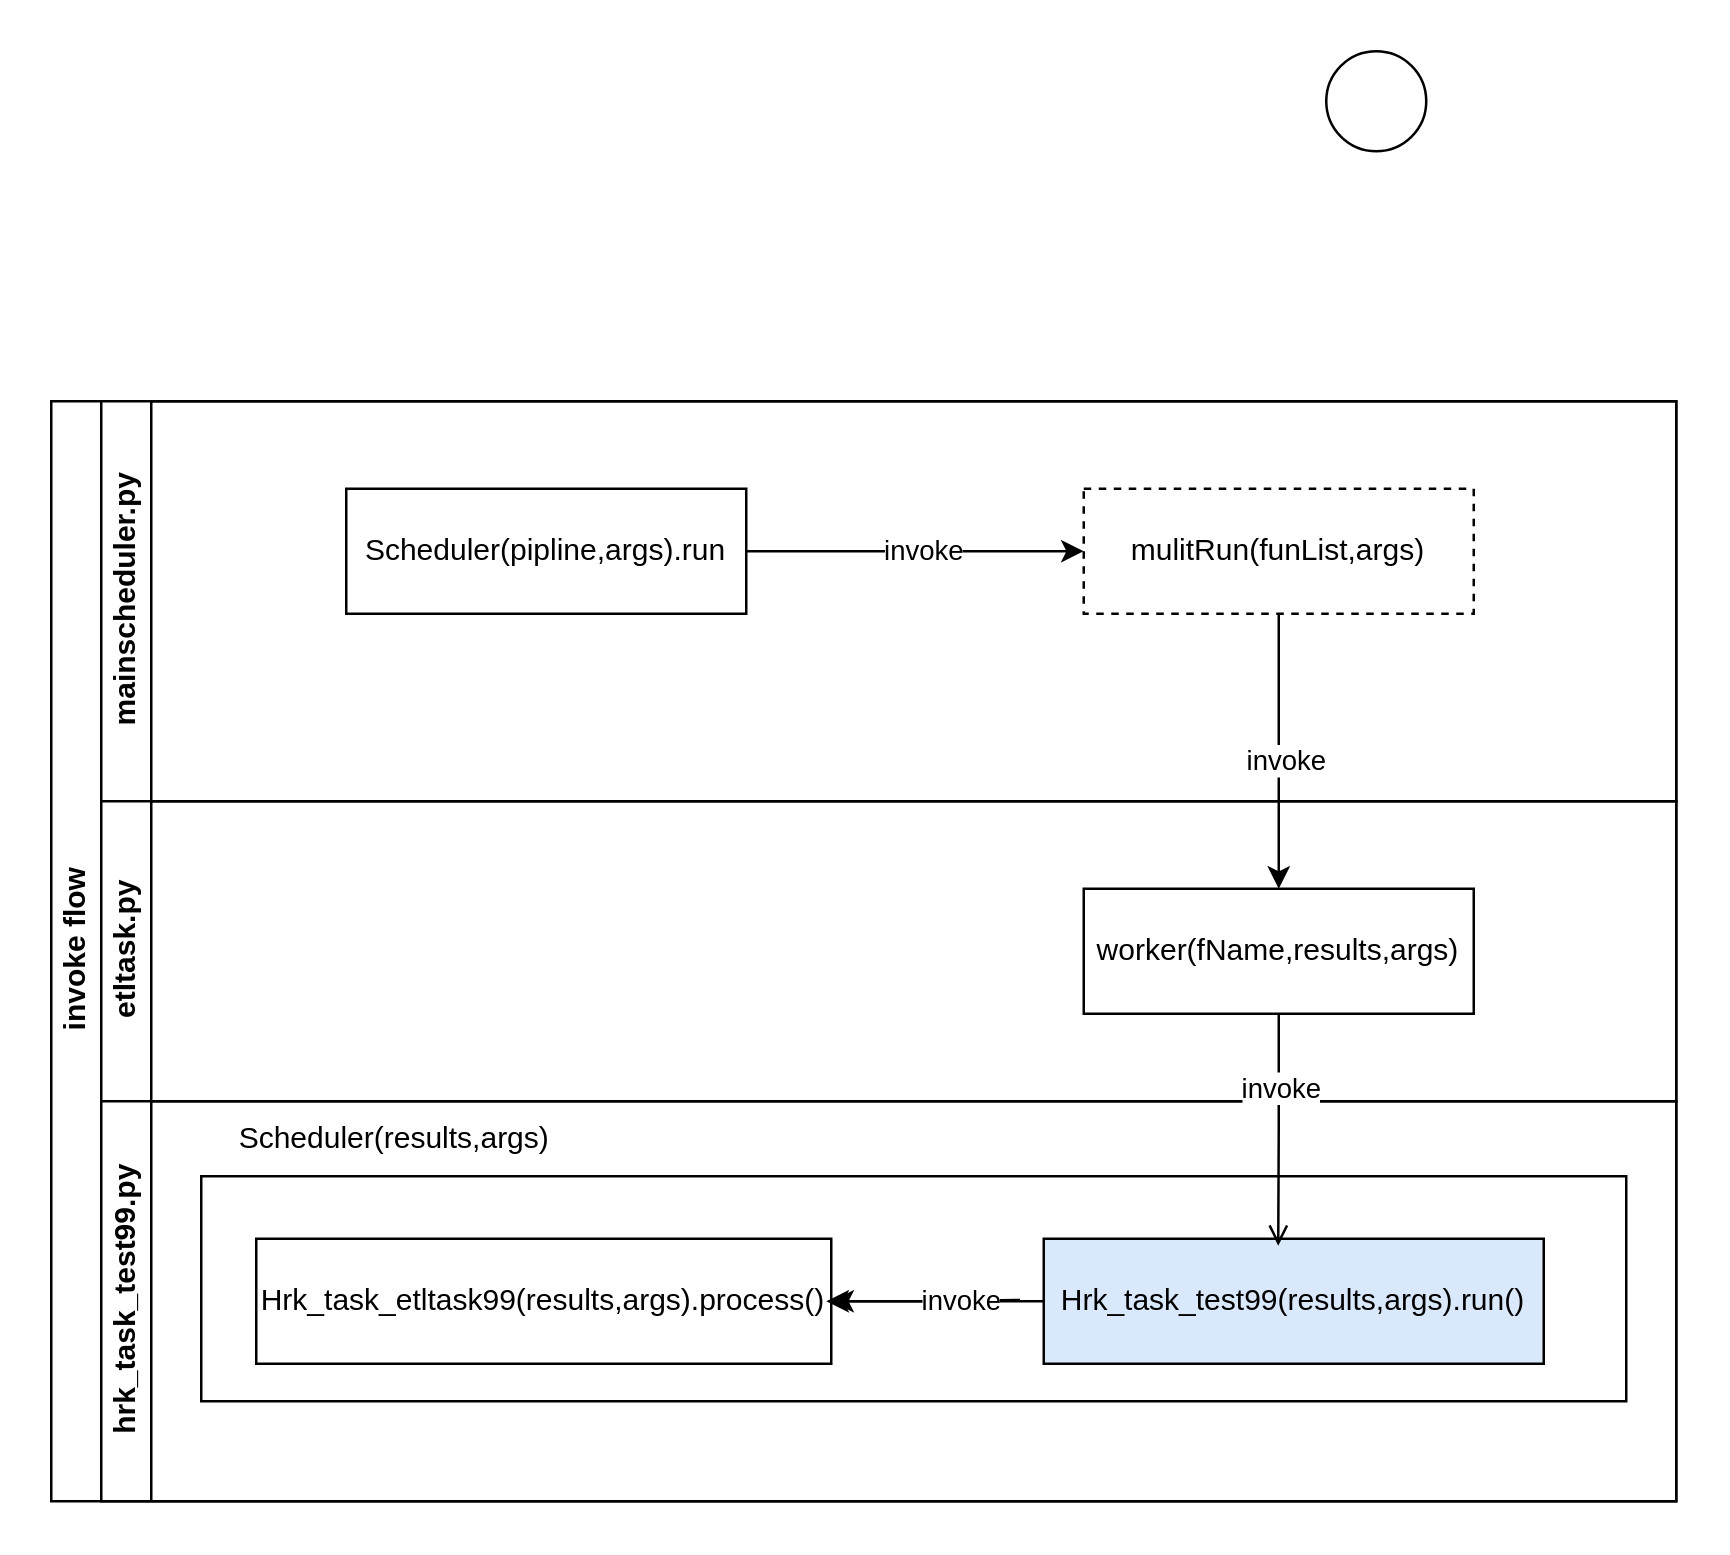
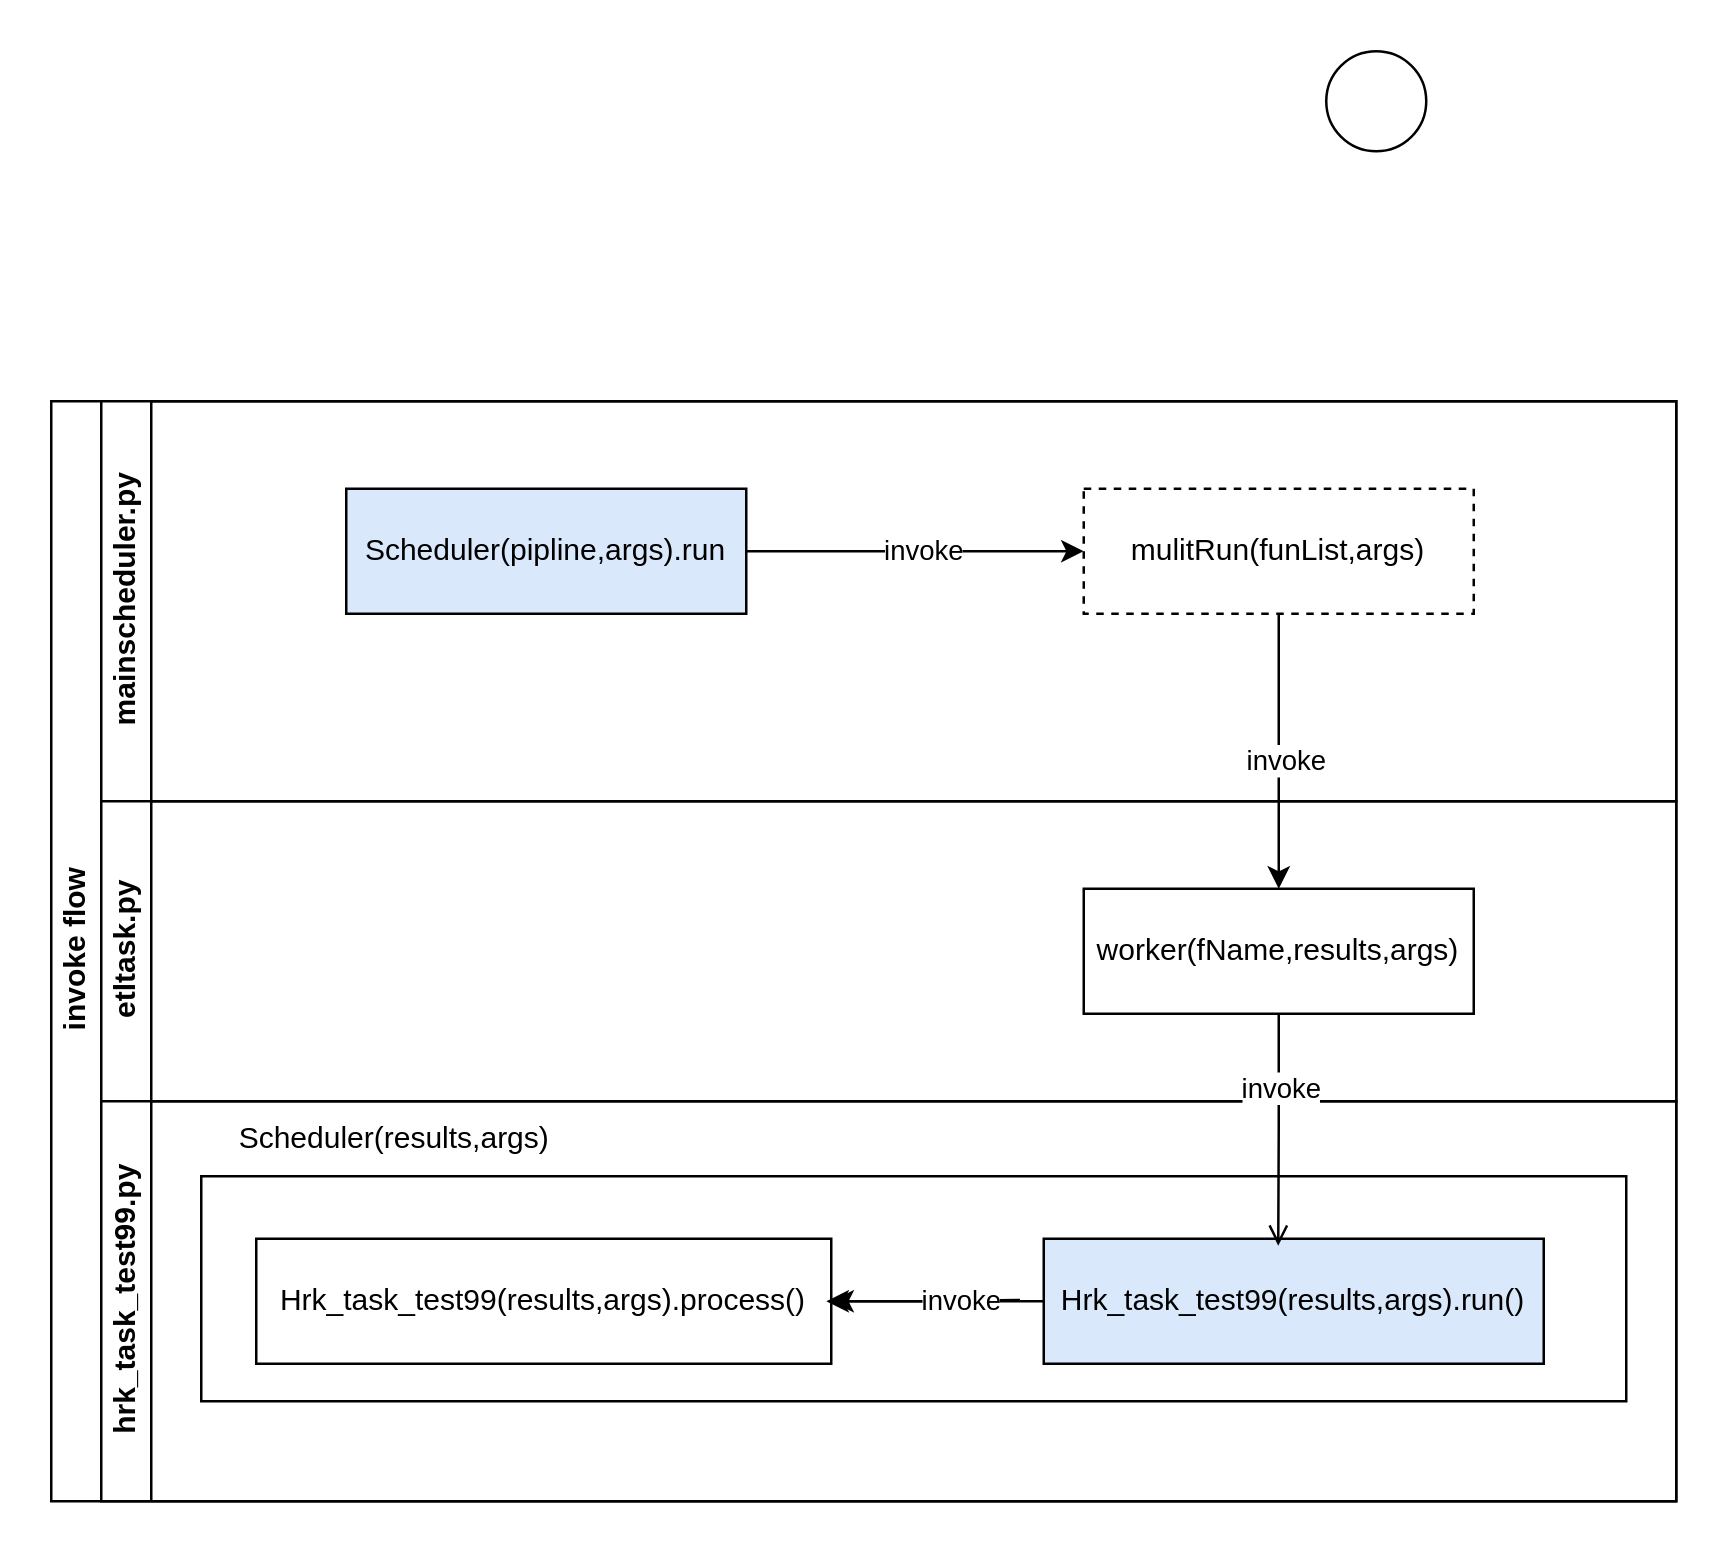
(546, 551) -> (546, 551)
(544, 1301) -> (544, 1301)
